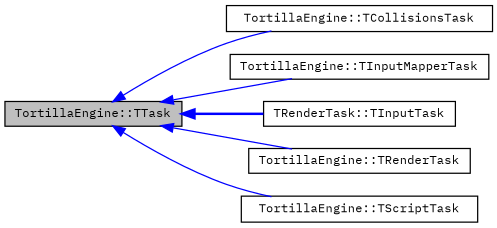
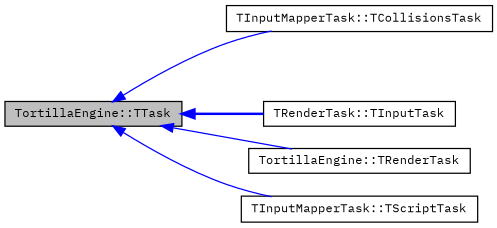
(359, 19) -> (359, 19)
(359, 67) -> none
(359, 209) -> (359, 209)
